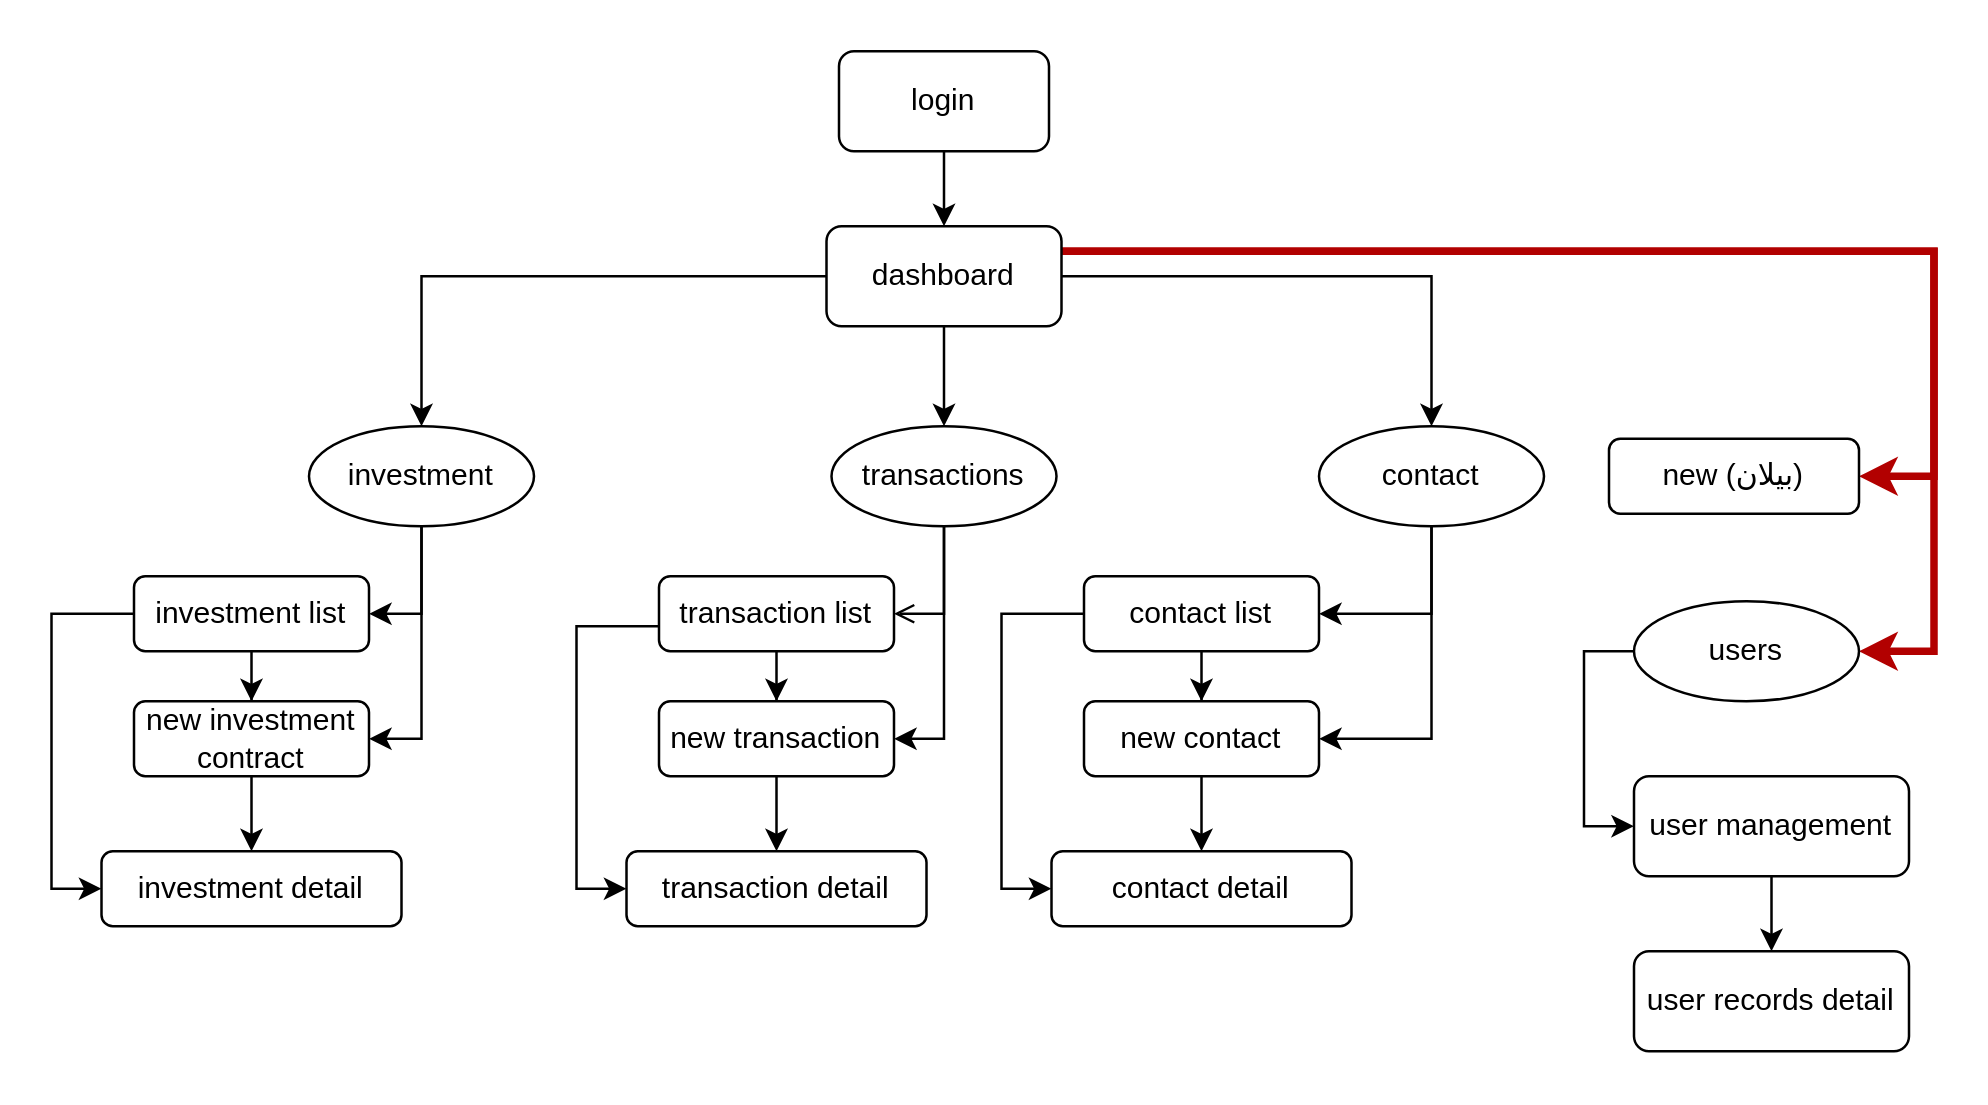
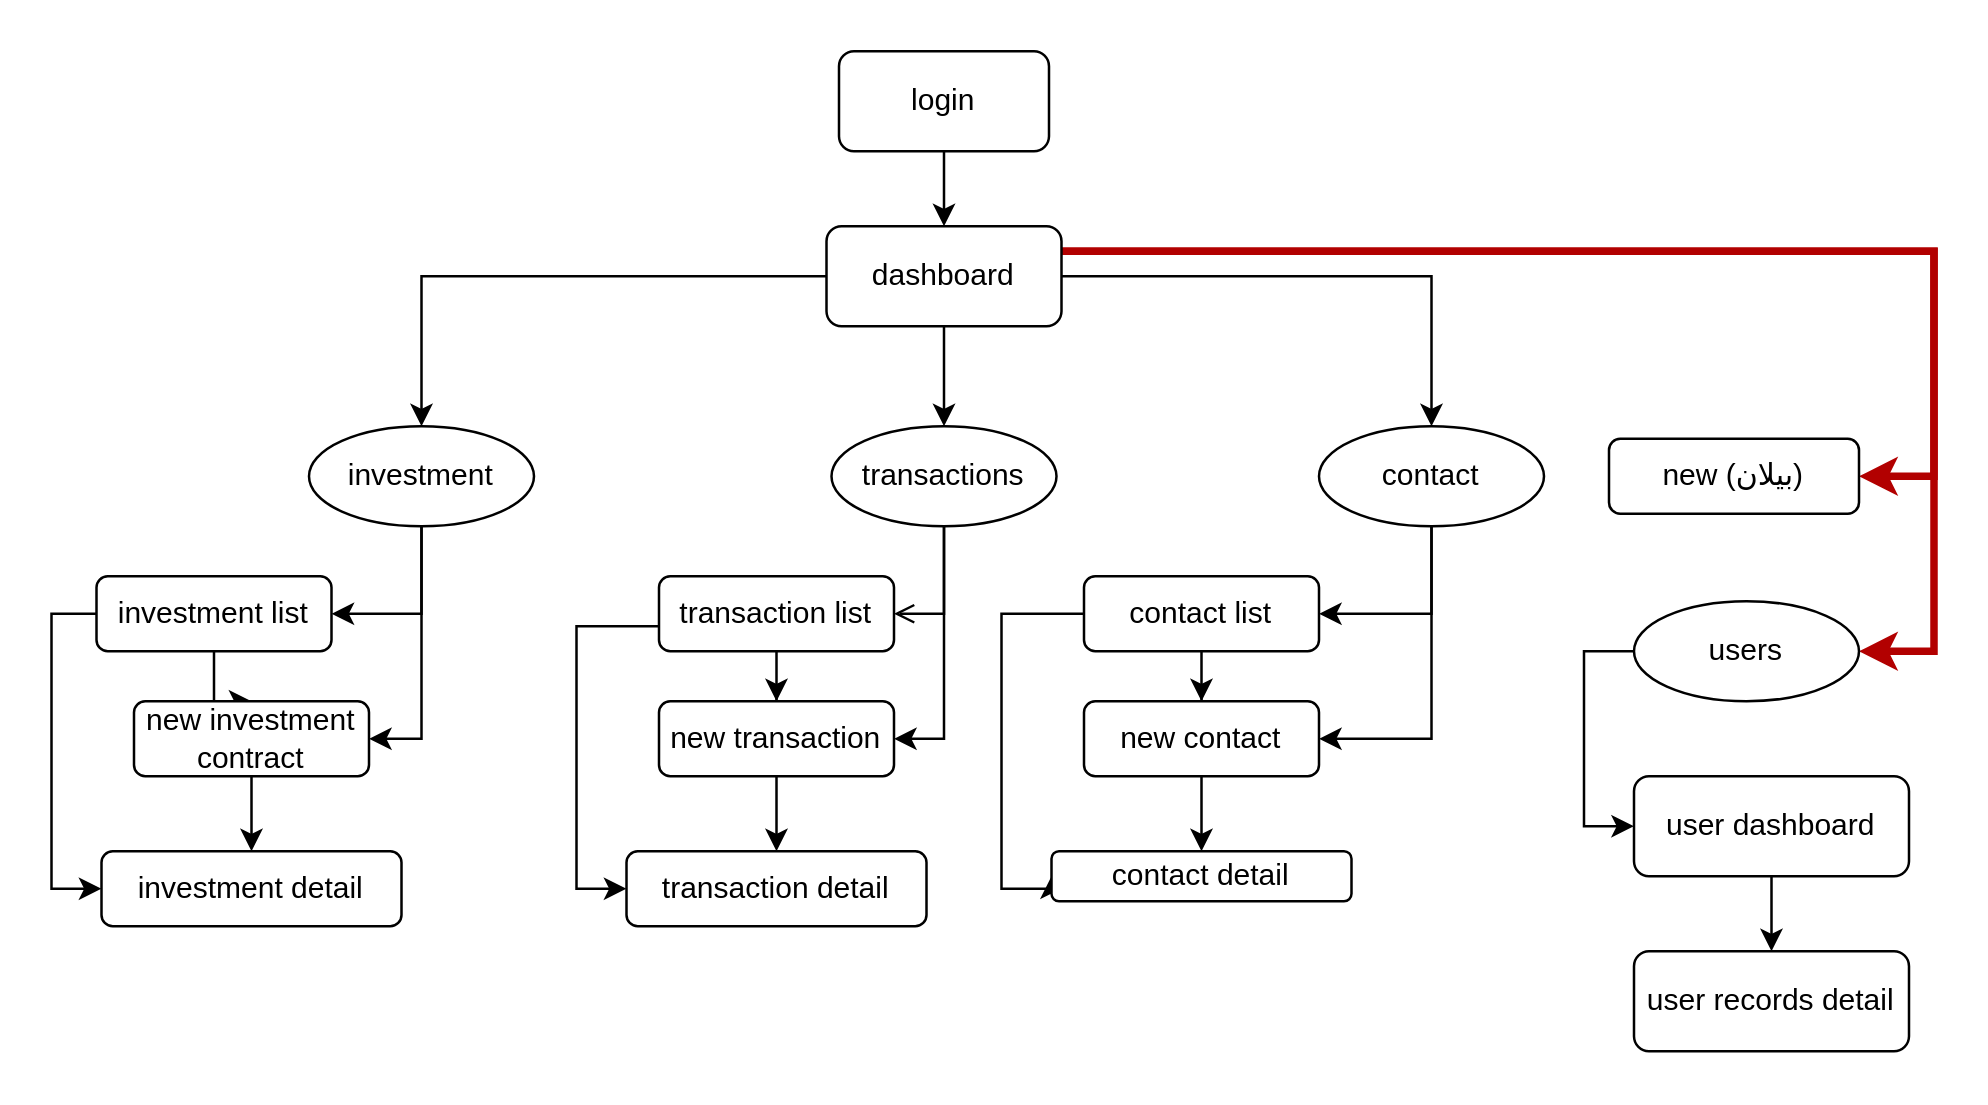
(251, 614) -> (214, 614)
(1771, 826) -> (1771, 826)
(1201, 889) -> (1201, 876)
